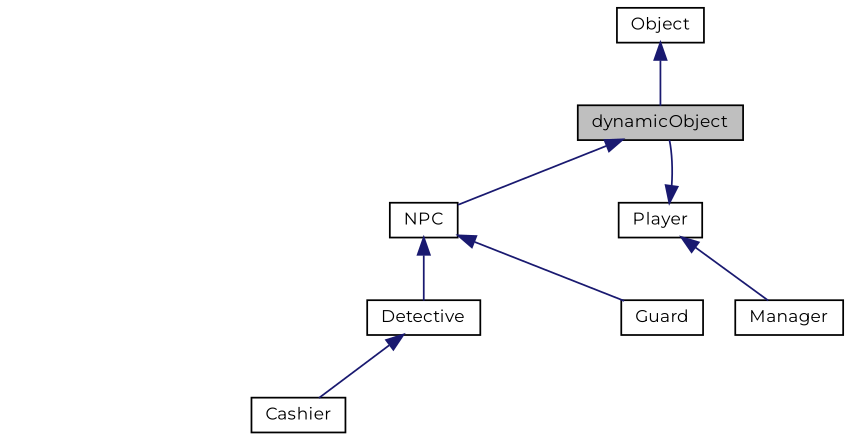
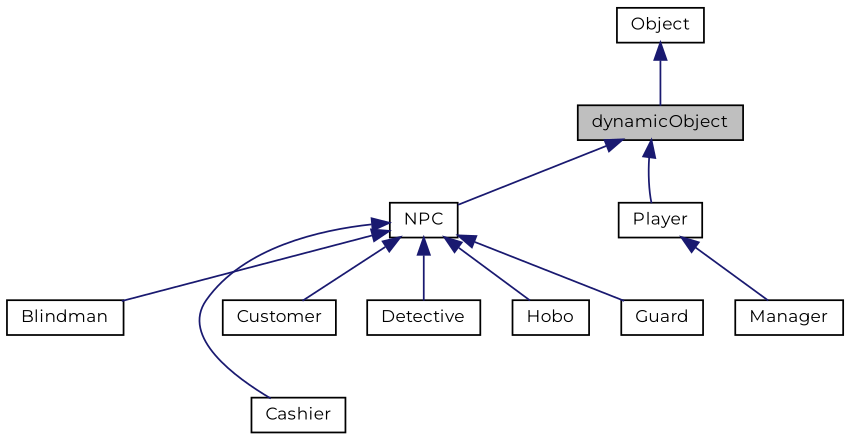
(672, 163) -> (649, 180)
none -> (65, 318)
none -> (279, 318)
none -> (551, 318)
(354, 372) -> (214, 291)
